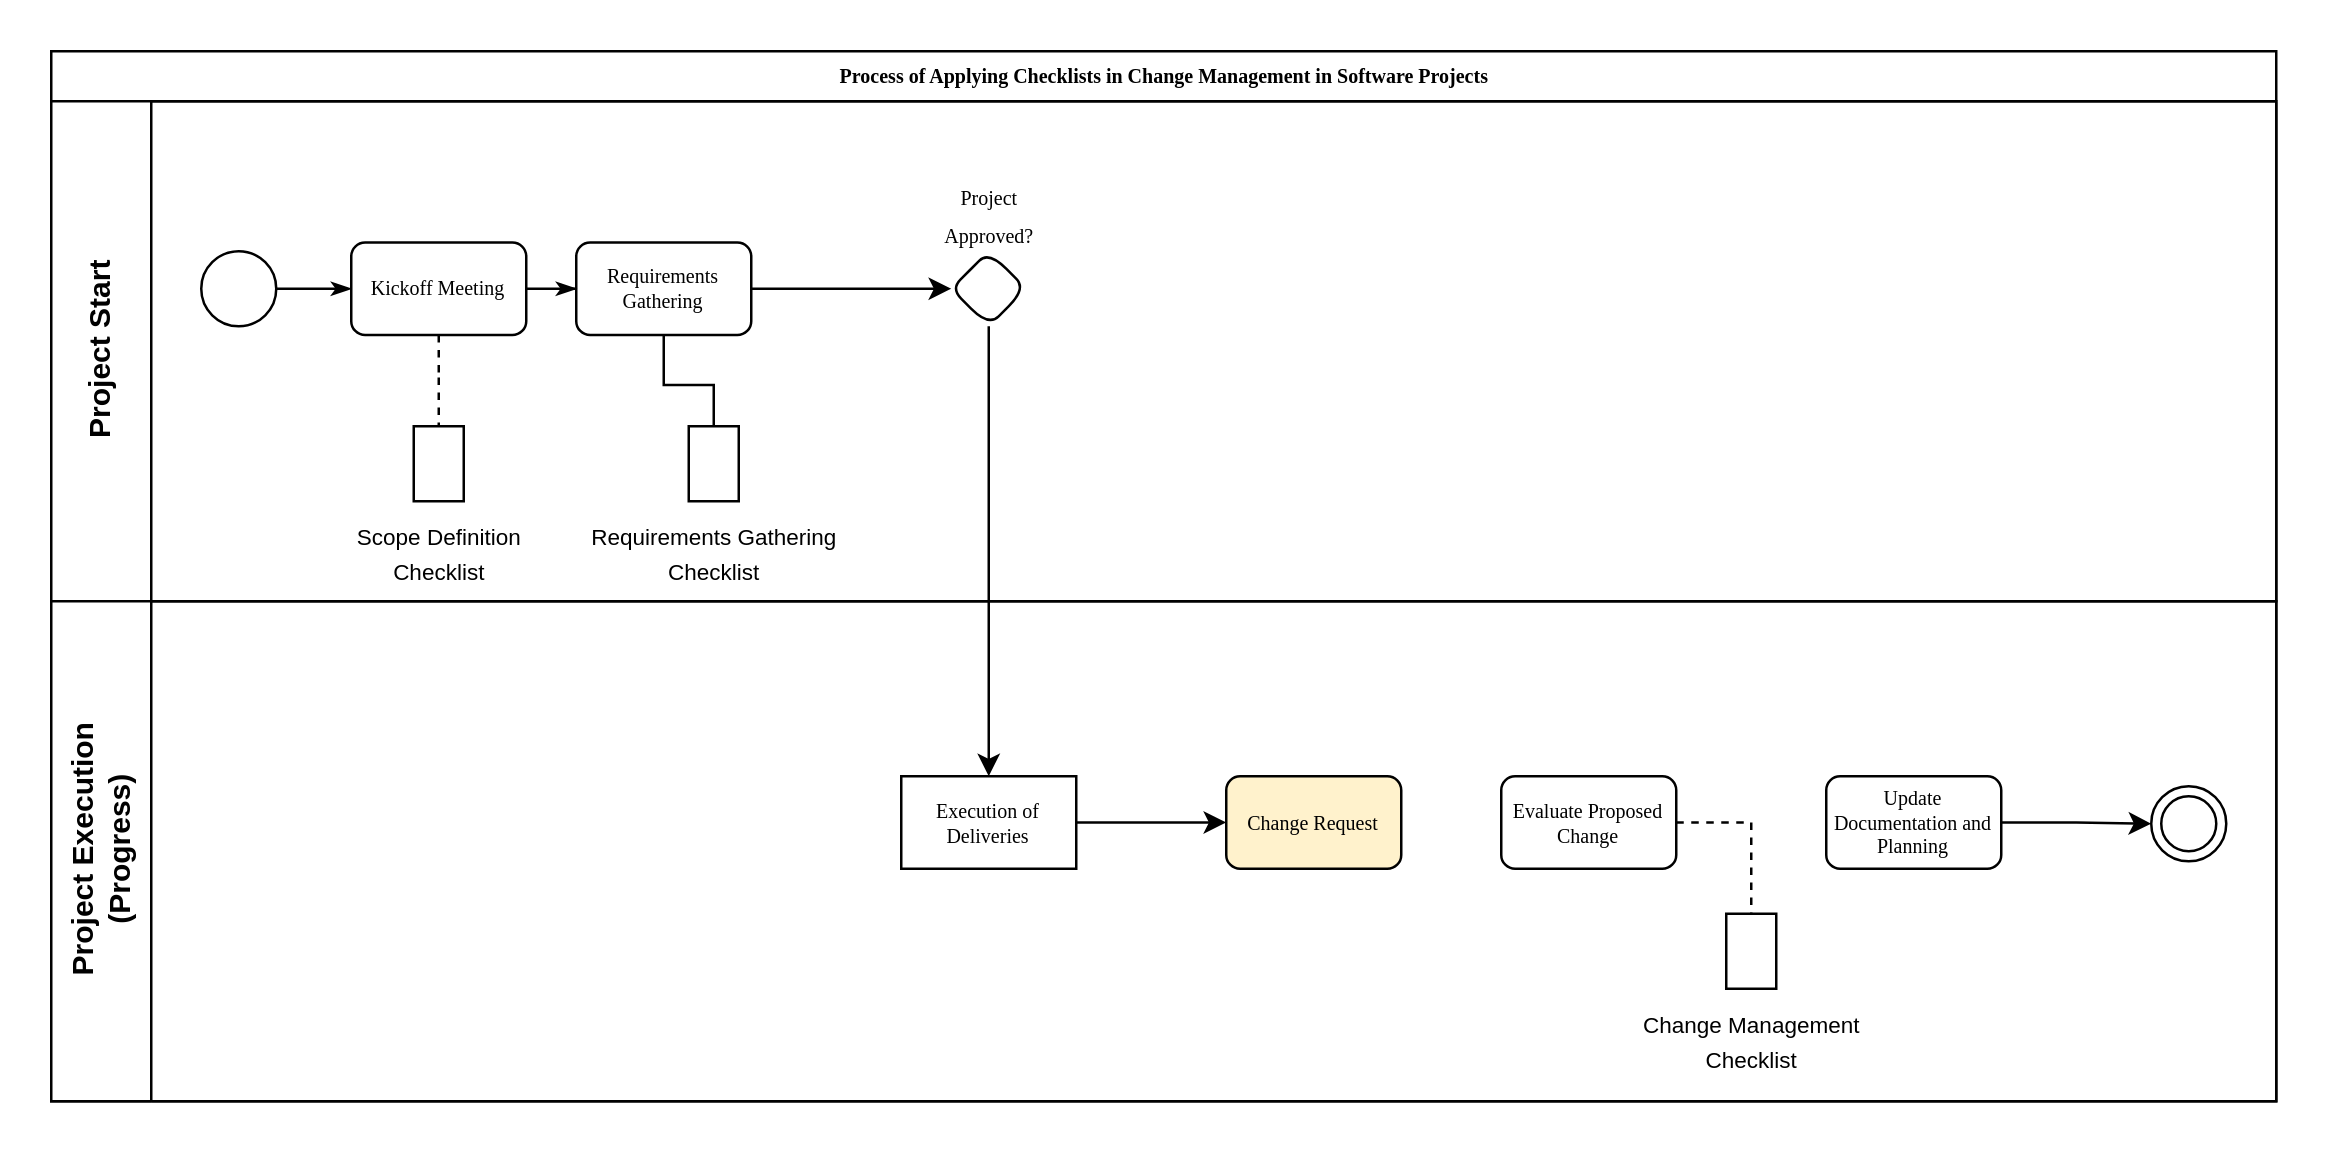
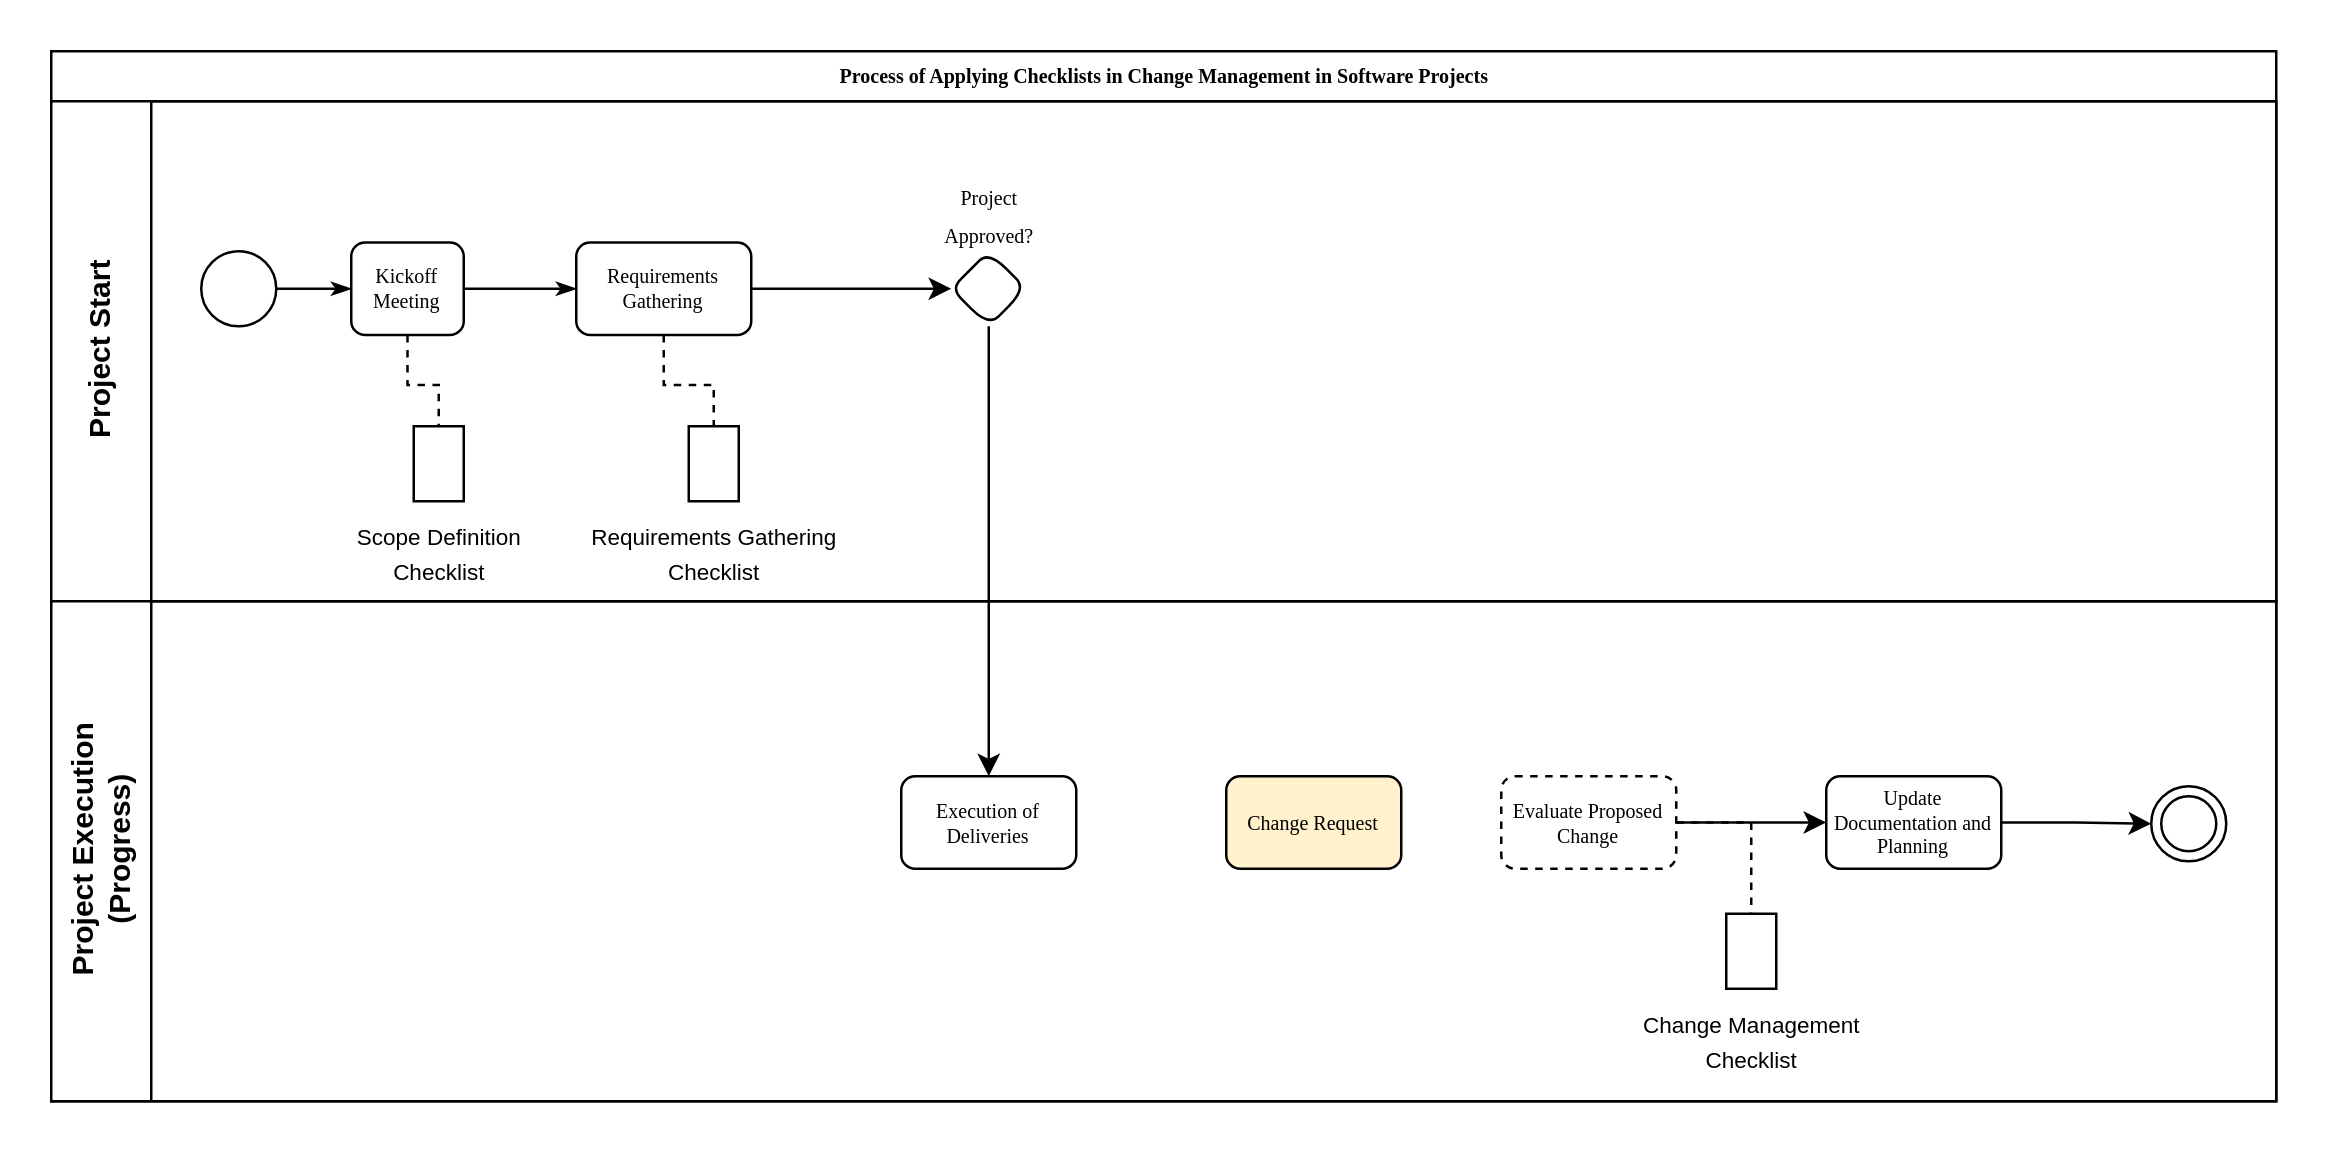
(439, 289) -> (408, 289)
(685, 385) -> (685, 385)
(989, 823) -> (989, 823)
(1143, 823) -> none
(1589, 823) -> (1589, 823)
none -> (1783, 823)
